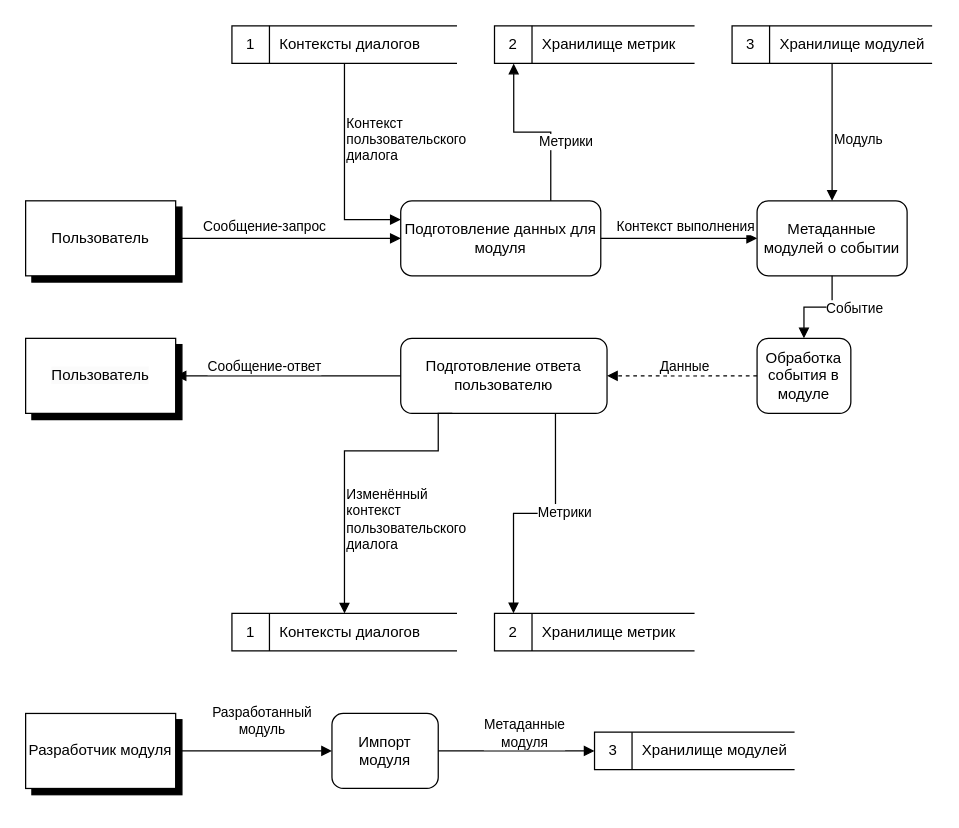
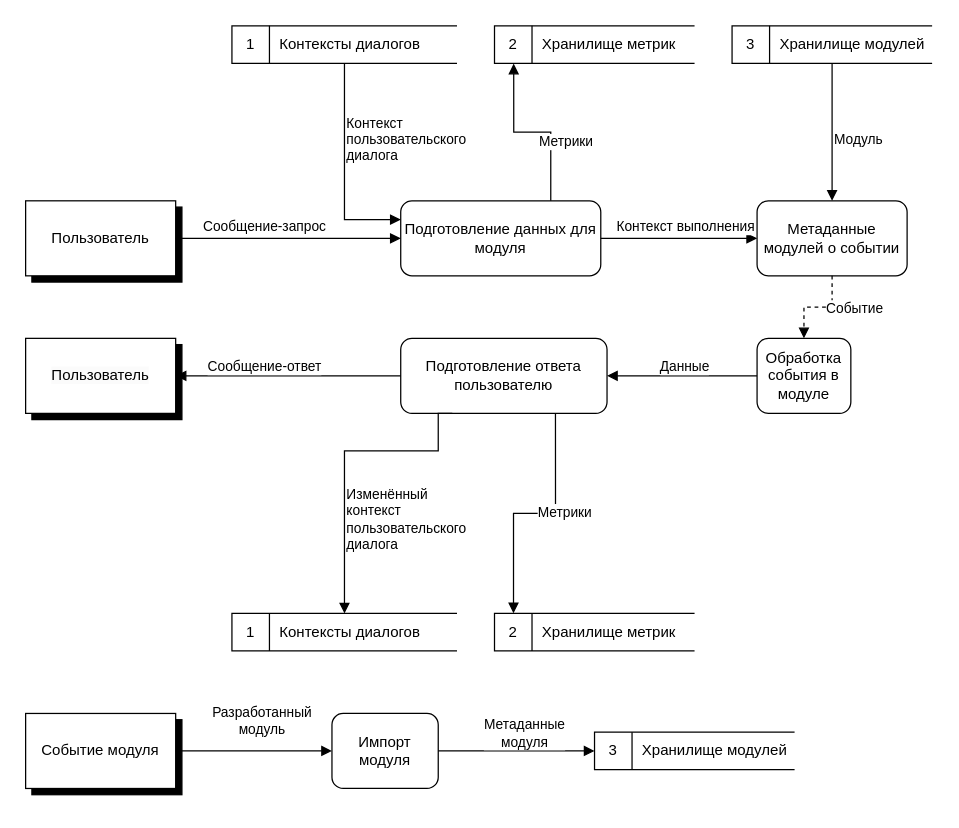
(805, 307) -> (805, 307)
(687, 376) -> (687, 376)
(101, 751) -> (101, 751)
